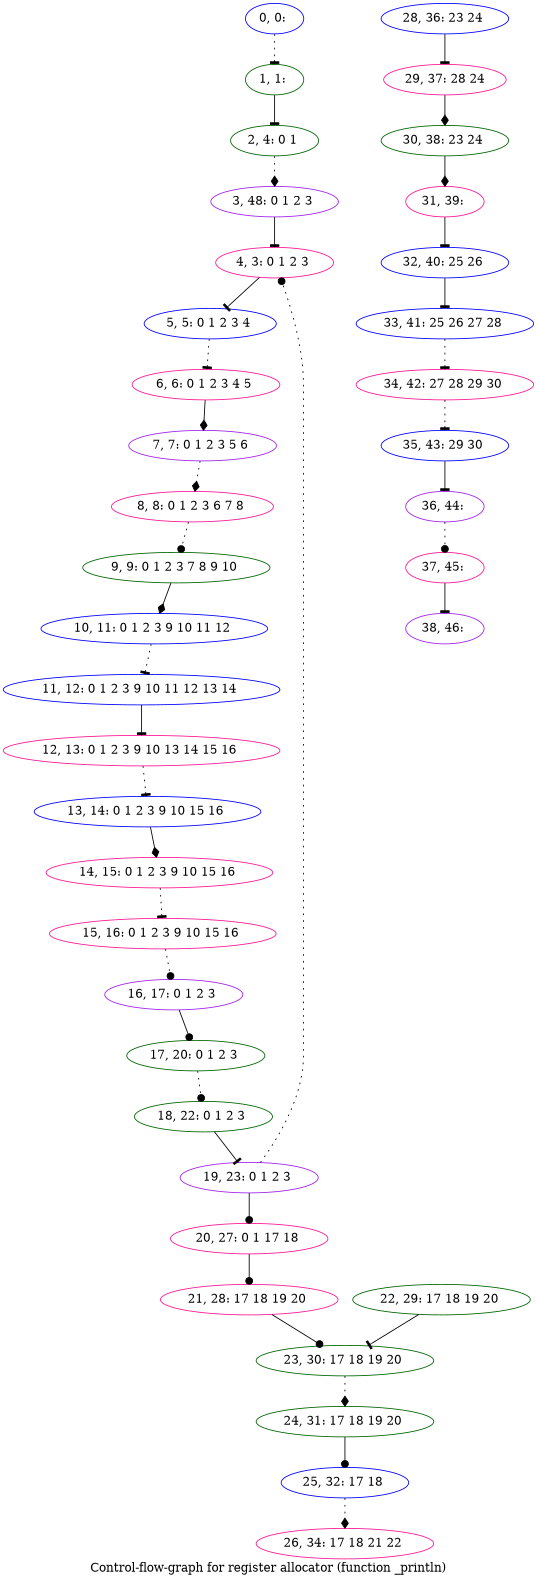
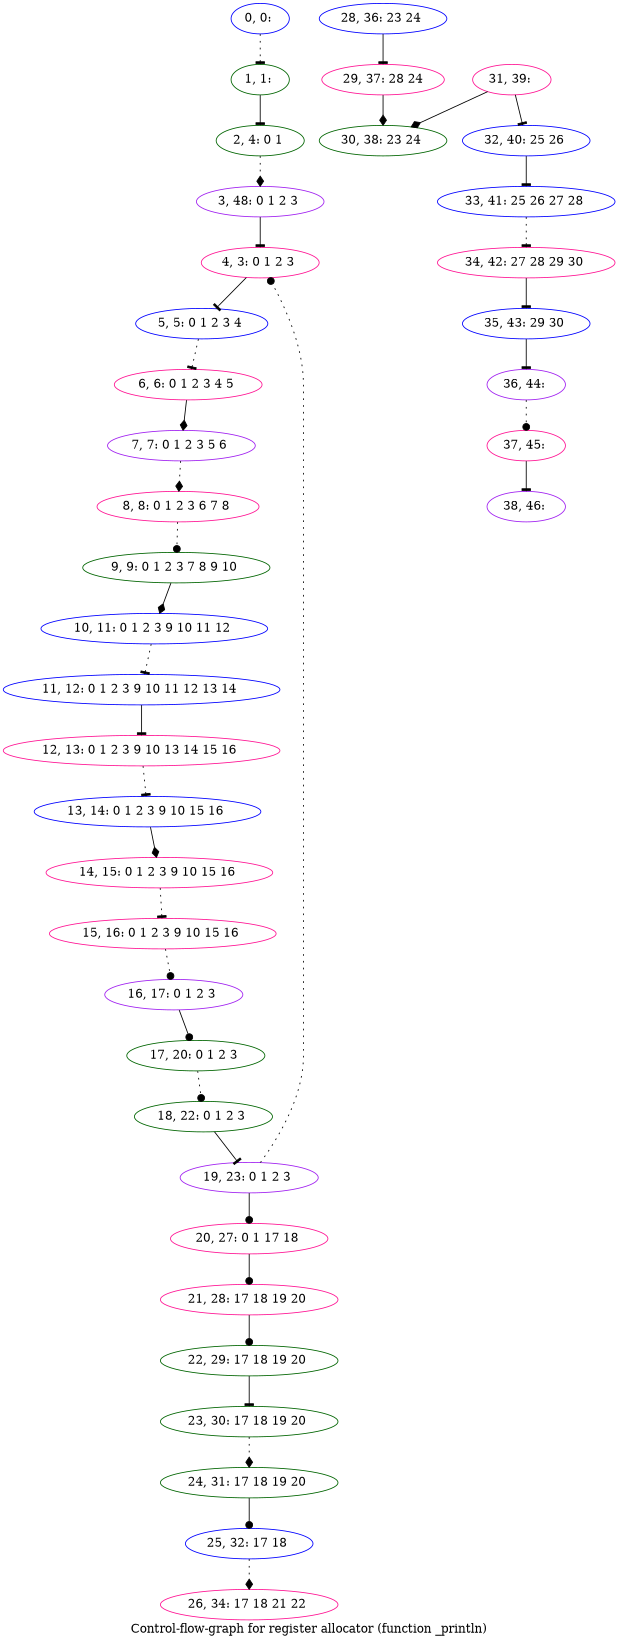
(445, 166) -> (454, 107)
(445, 413) -> (526, 291)
(294, 1328) -> (249, 1327)
